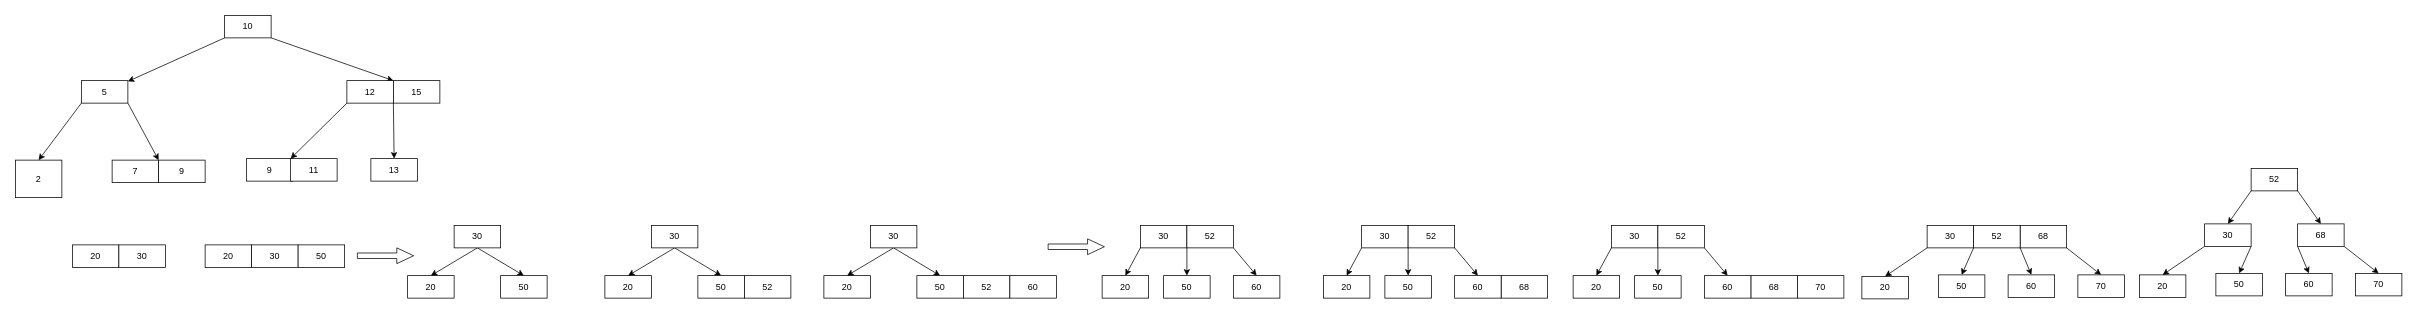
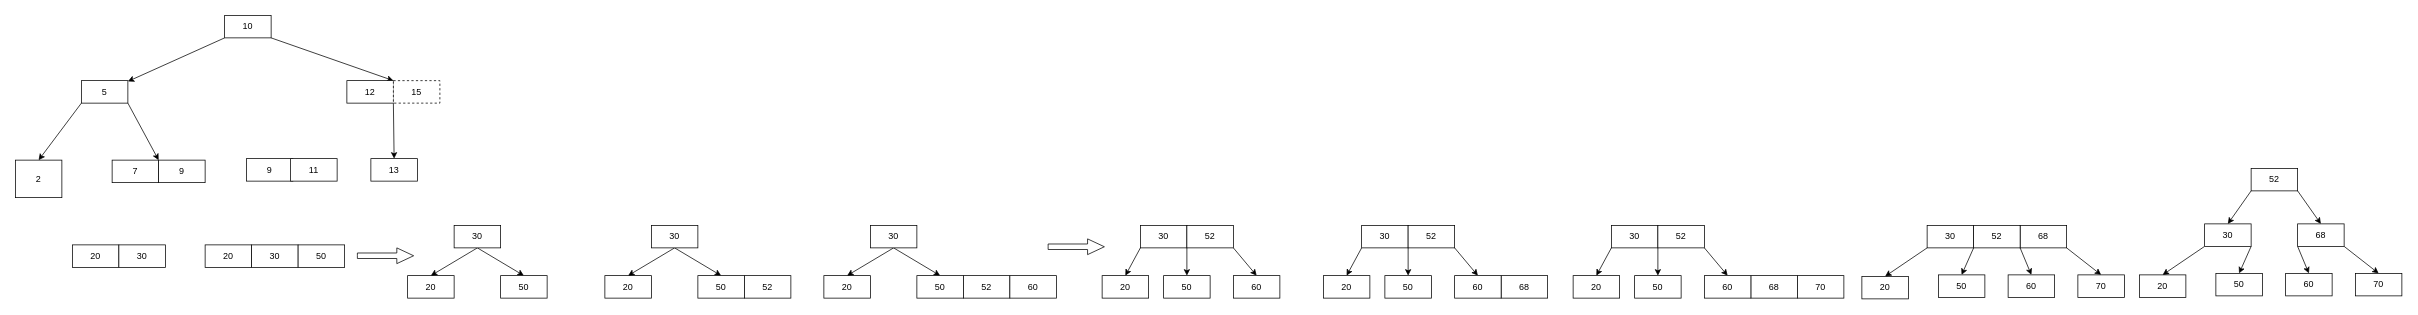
(417, 92) -> (417, 92)
(334, 116) -> none
